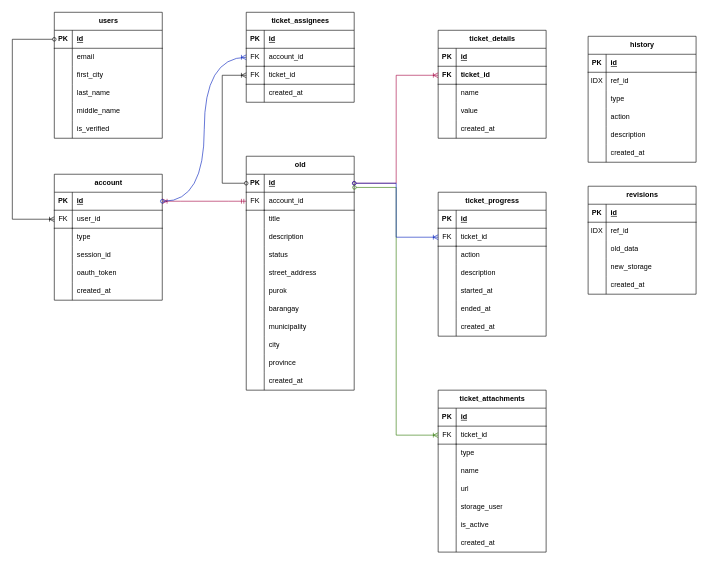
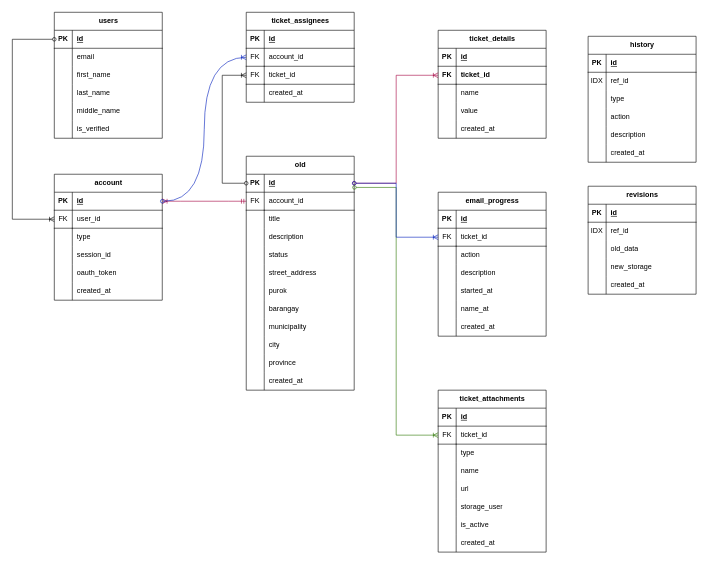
(95, 75) -> (96, 75)
(493, 201) -> (493, 201)
(477, 309) -> (475, 309)
